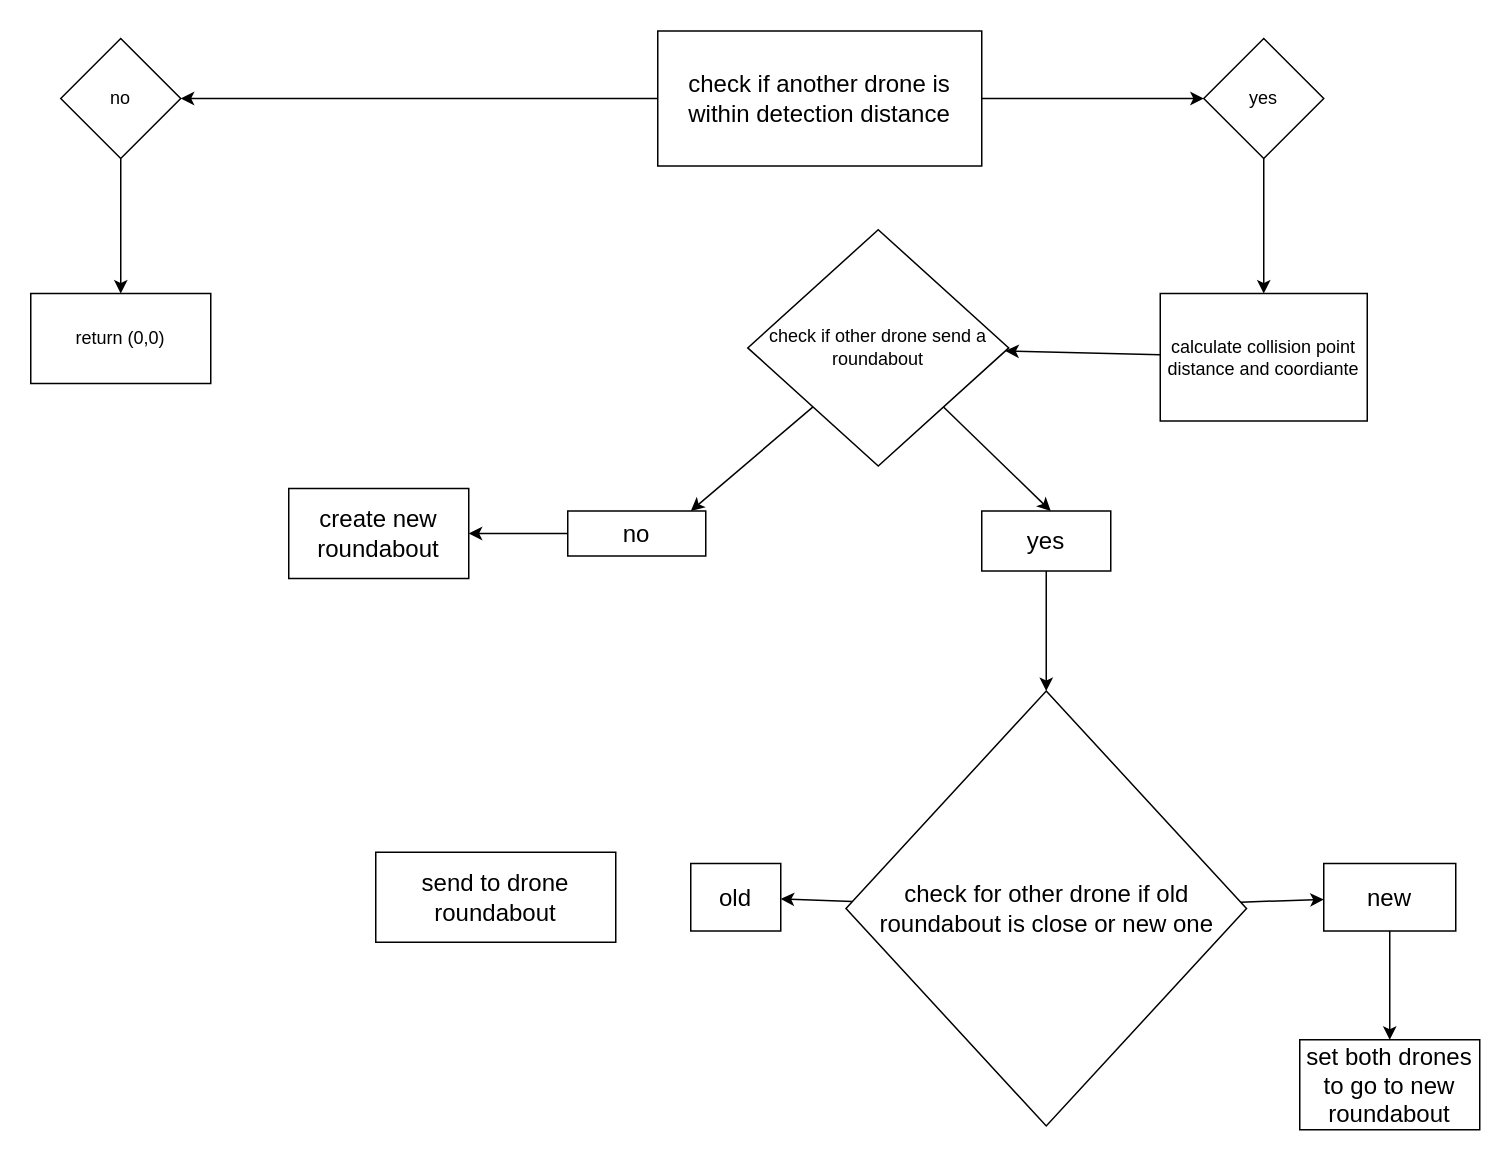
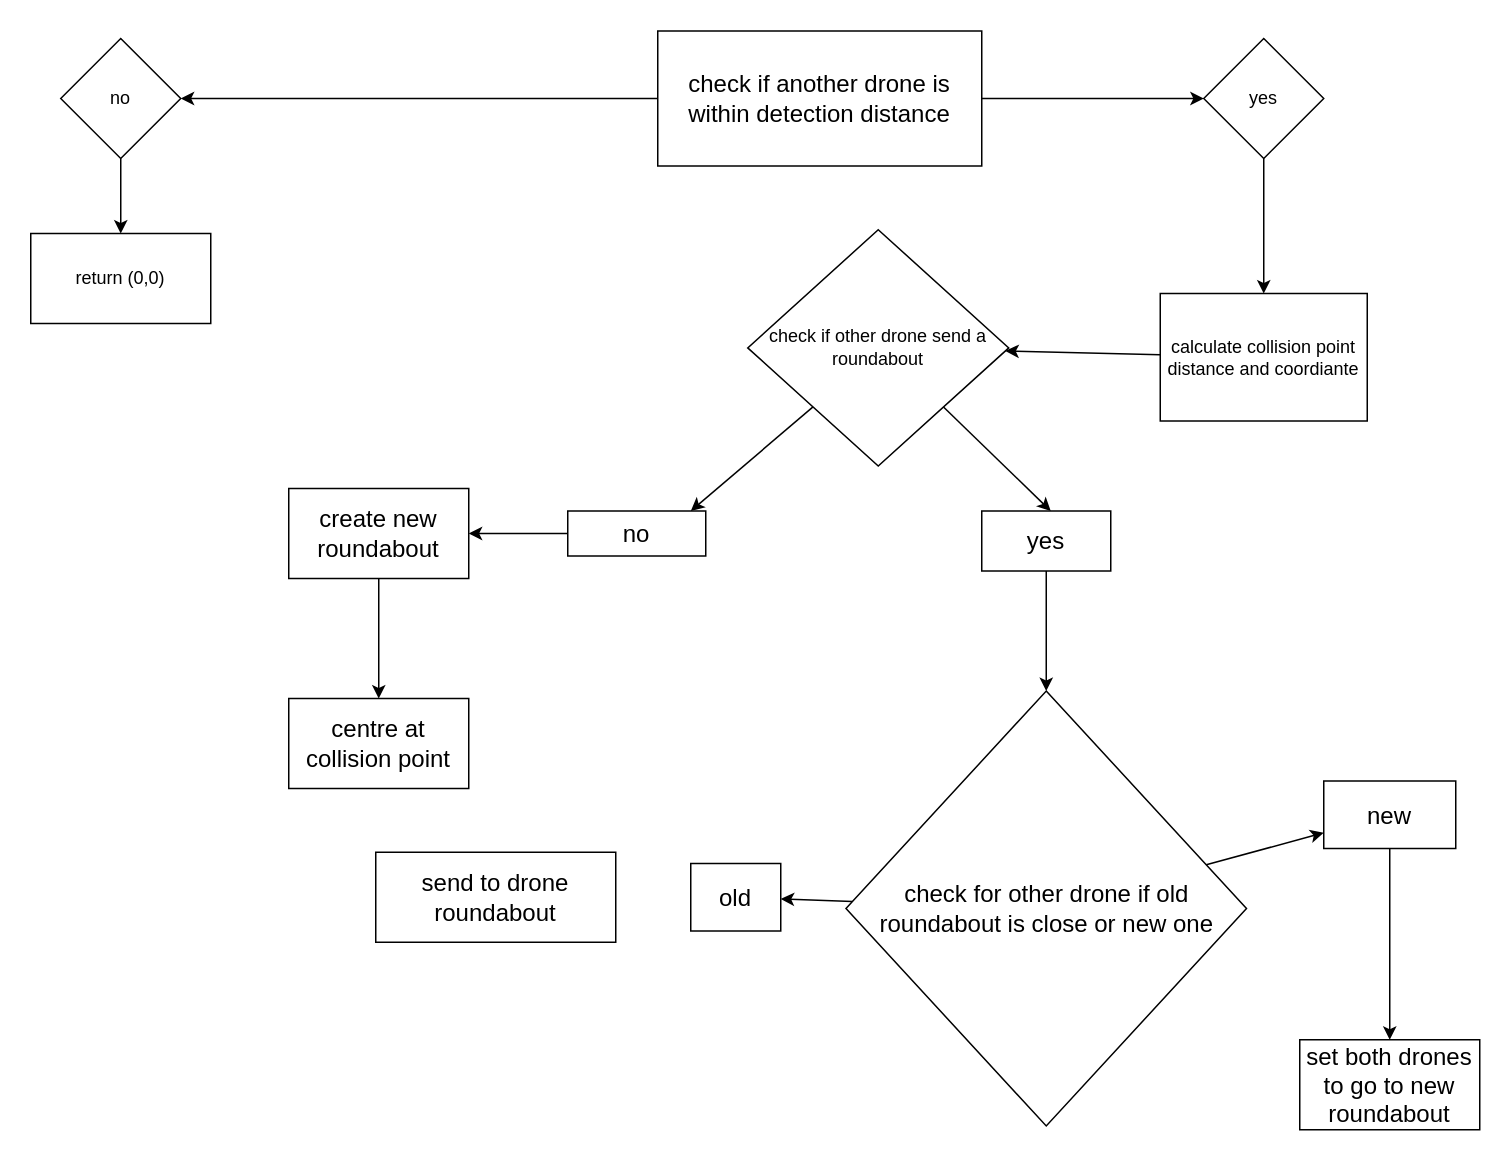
(121, 338) -> (121, 278)
none -> (379, 633)
none -> (379, 743)
(1390, 897) -> (1390, 815)
